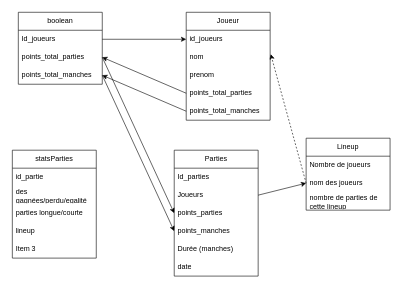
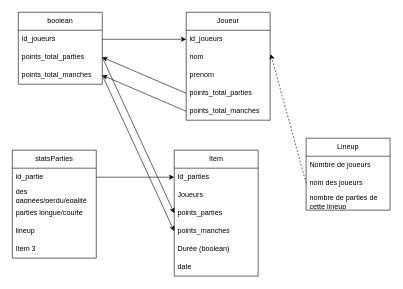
(216, 159) -> (216, 159)
none -> (168, 177)
(281, 190) -> none
(207, 249) -> (206, 249)
